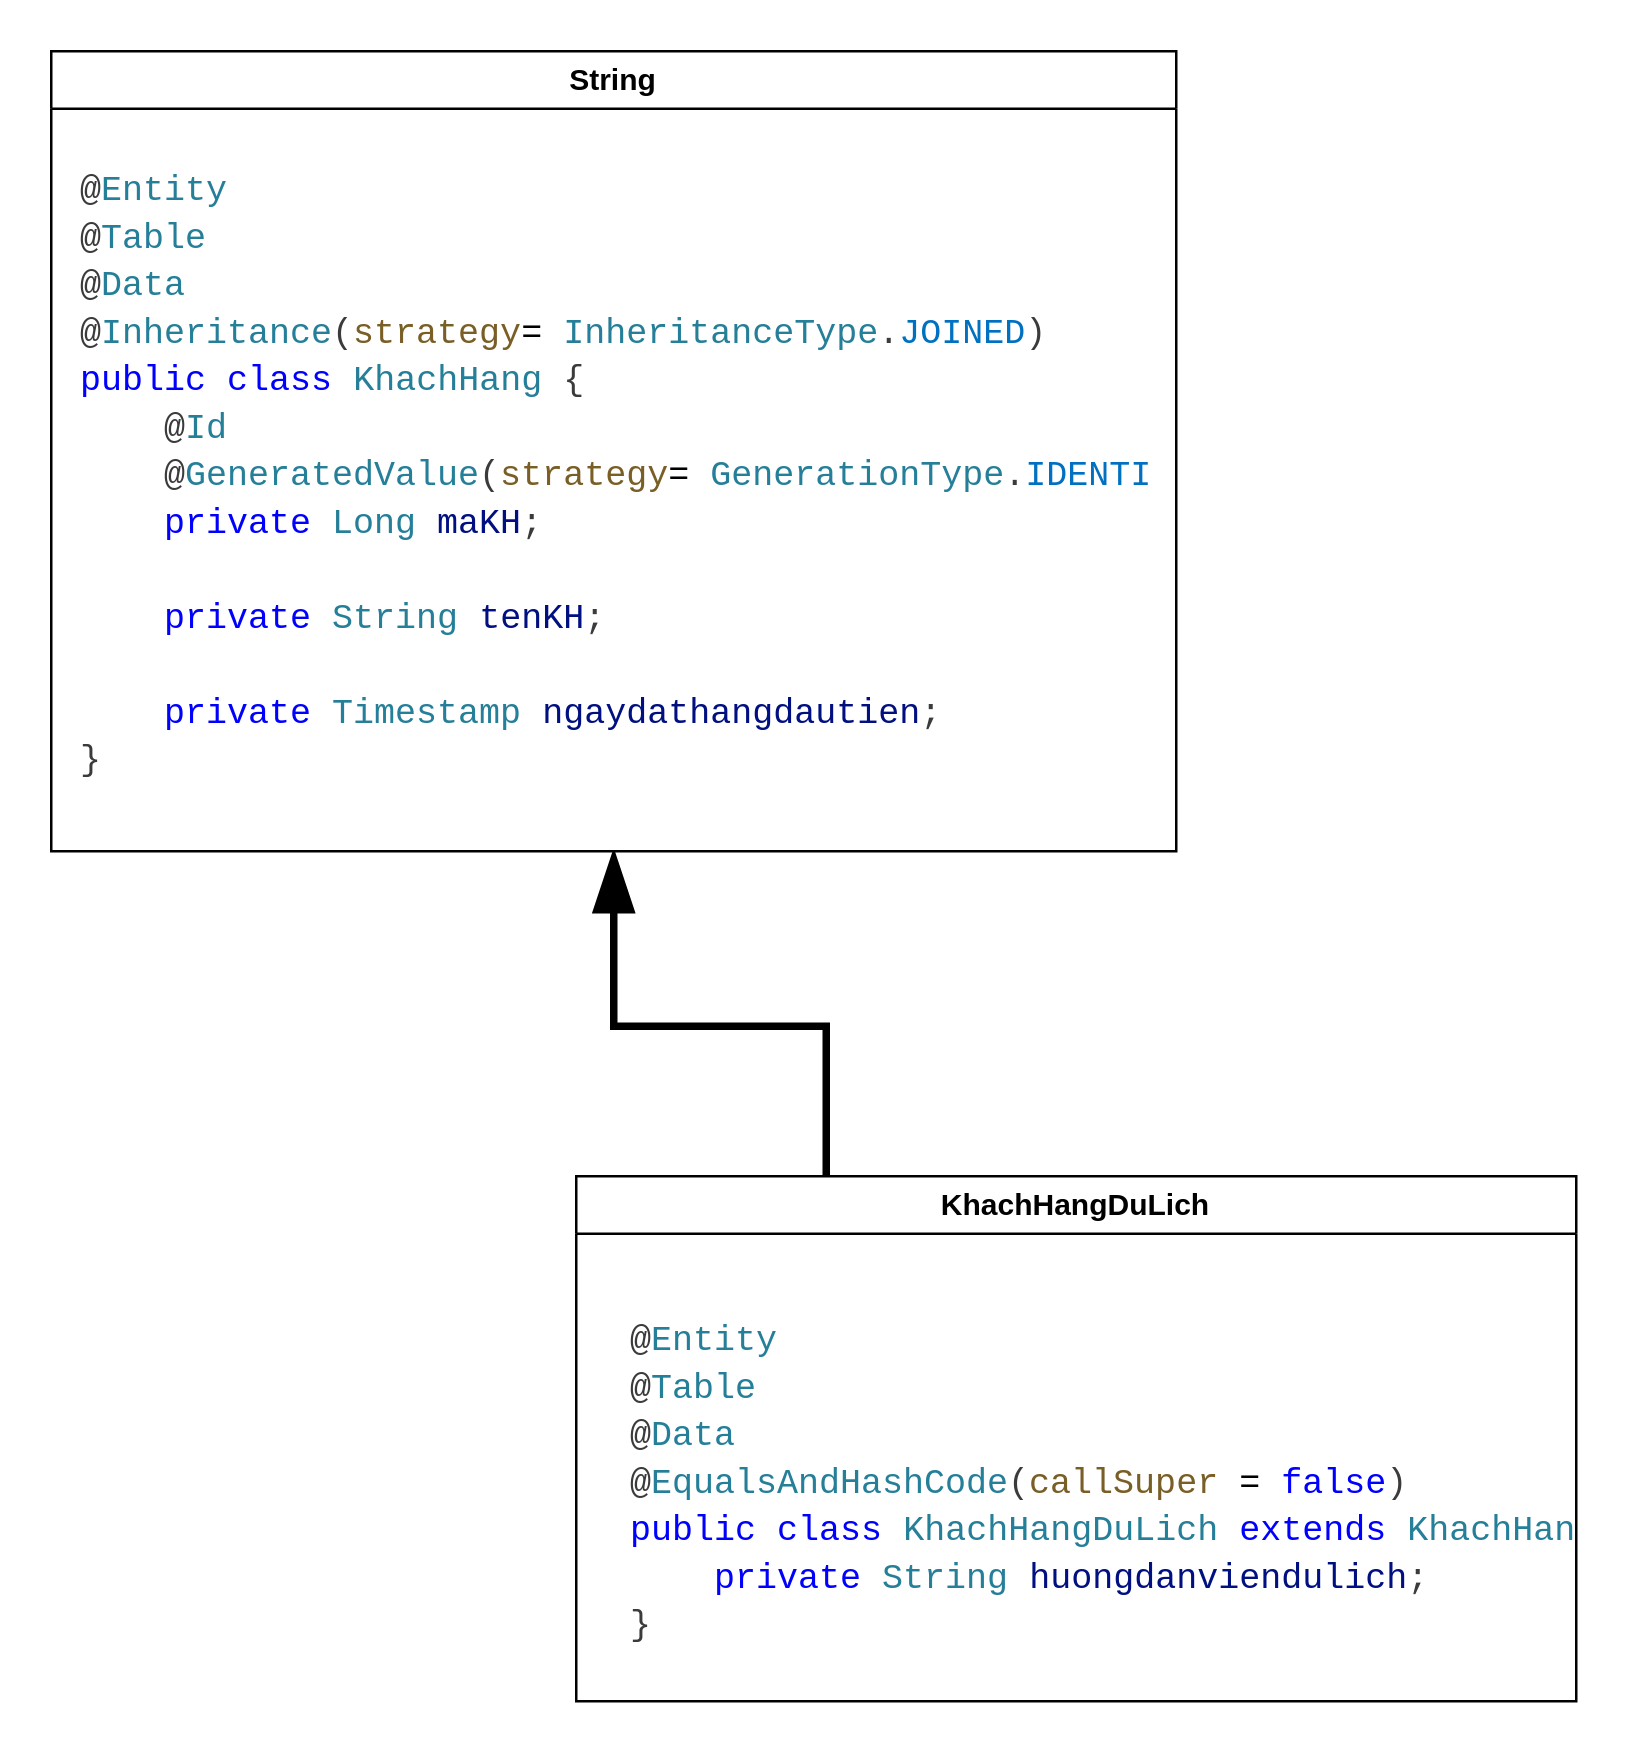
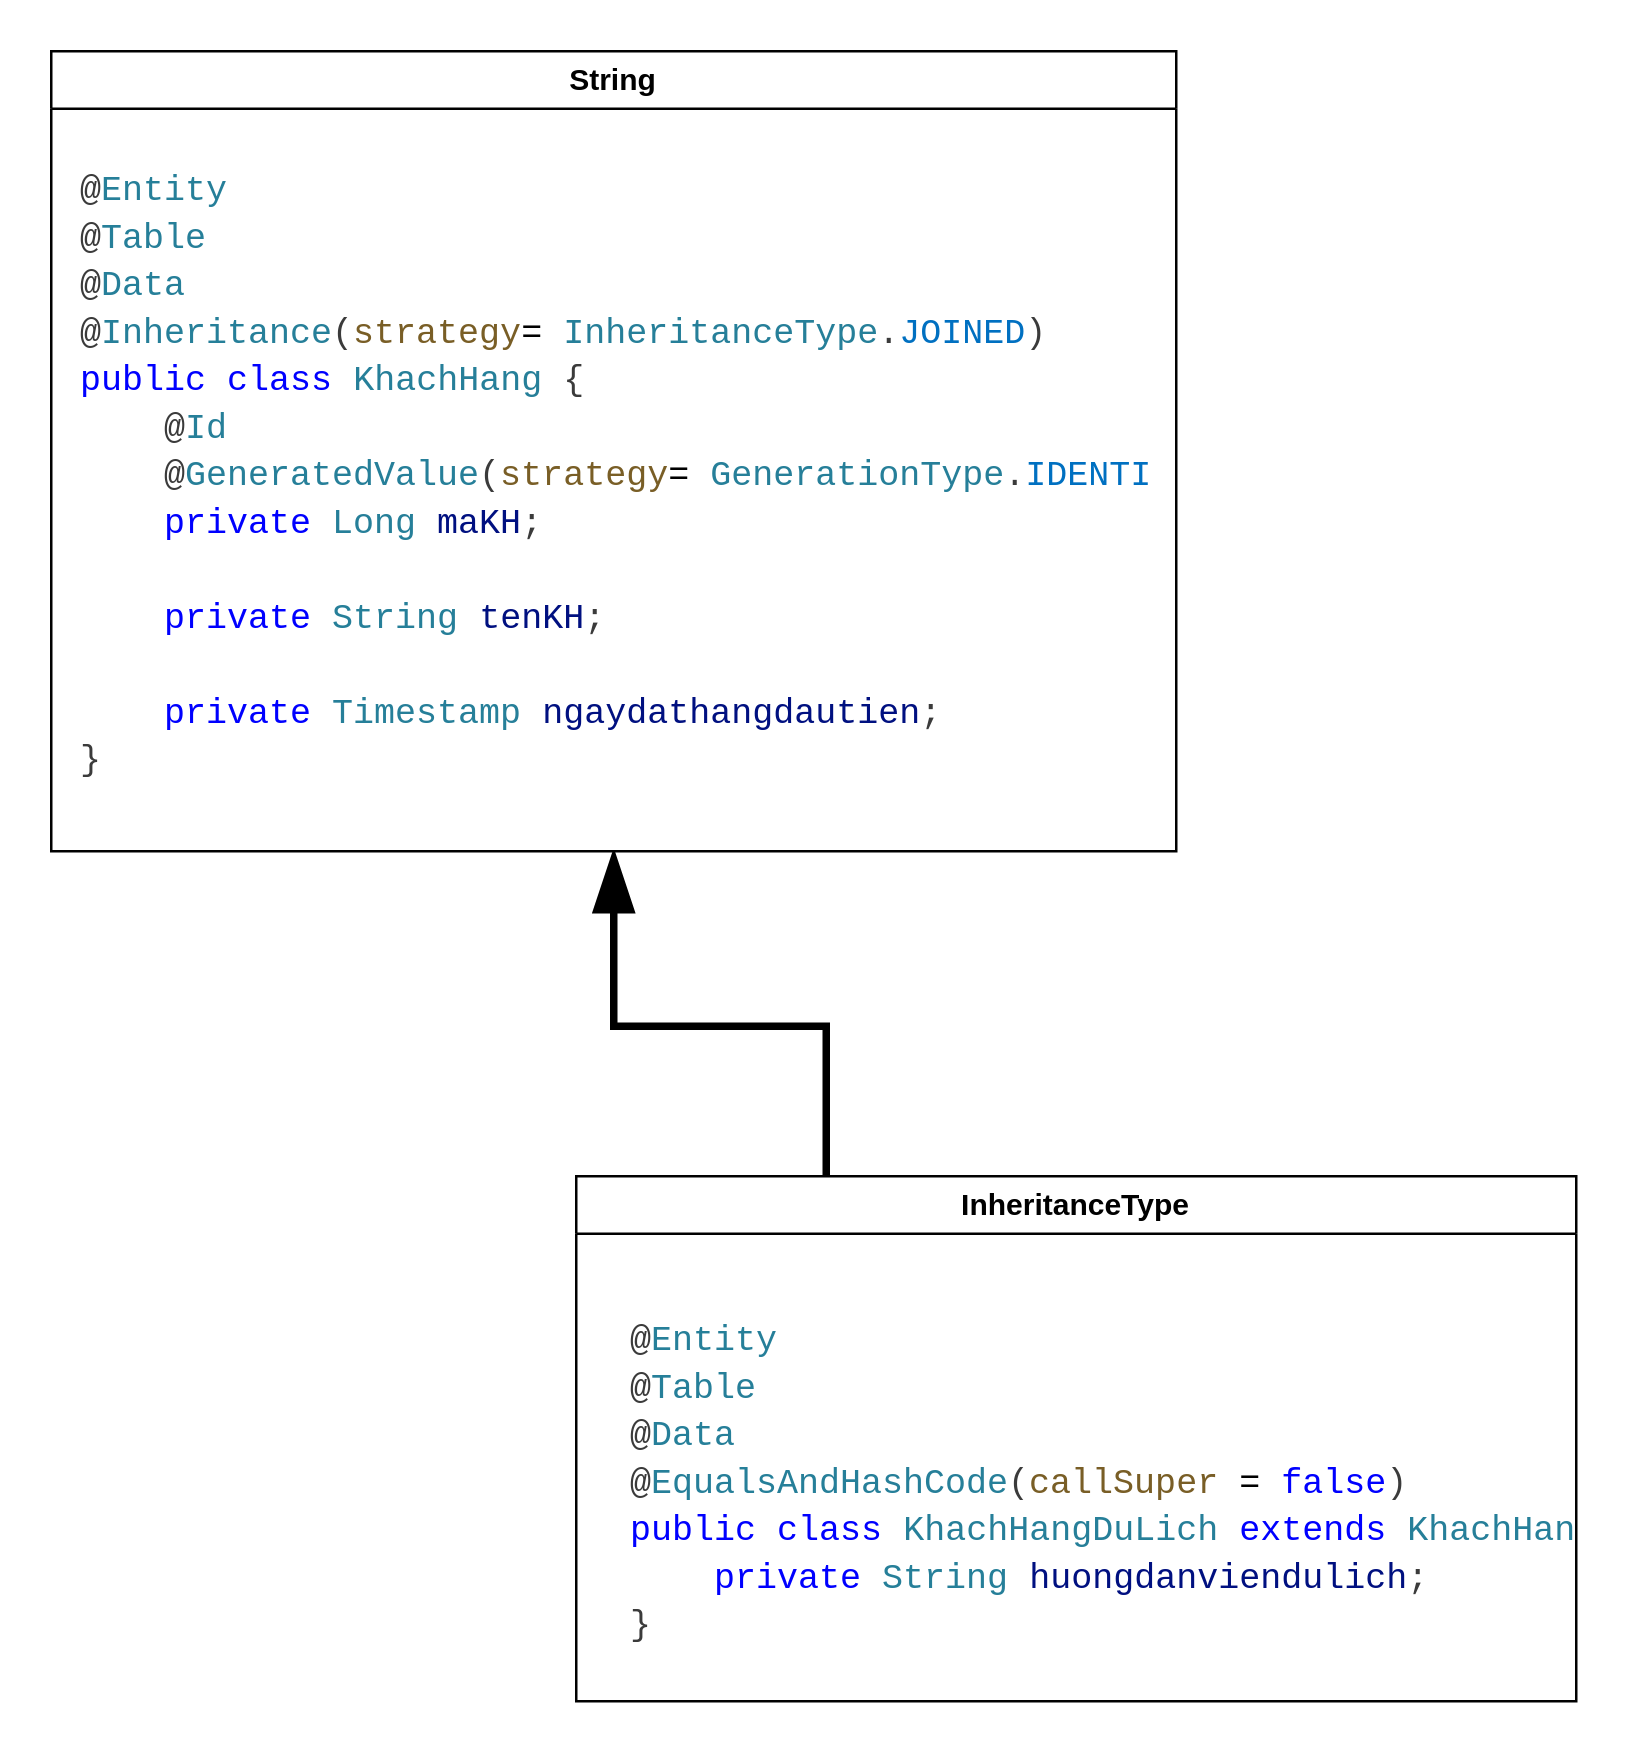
(1076, 1206) -> (1076, 1206)
